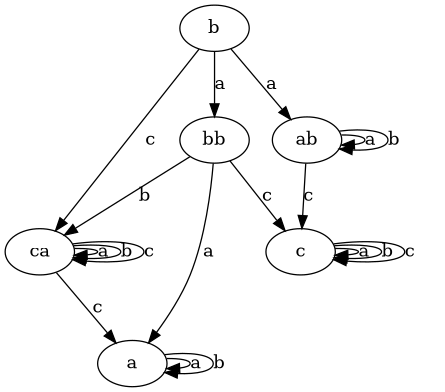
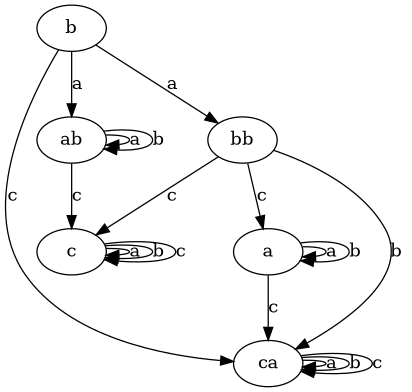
(209, 252) -> (262, 196)
(82, 303) -> (268, 301)
